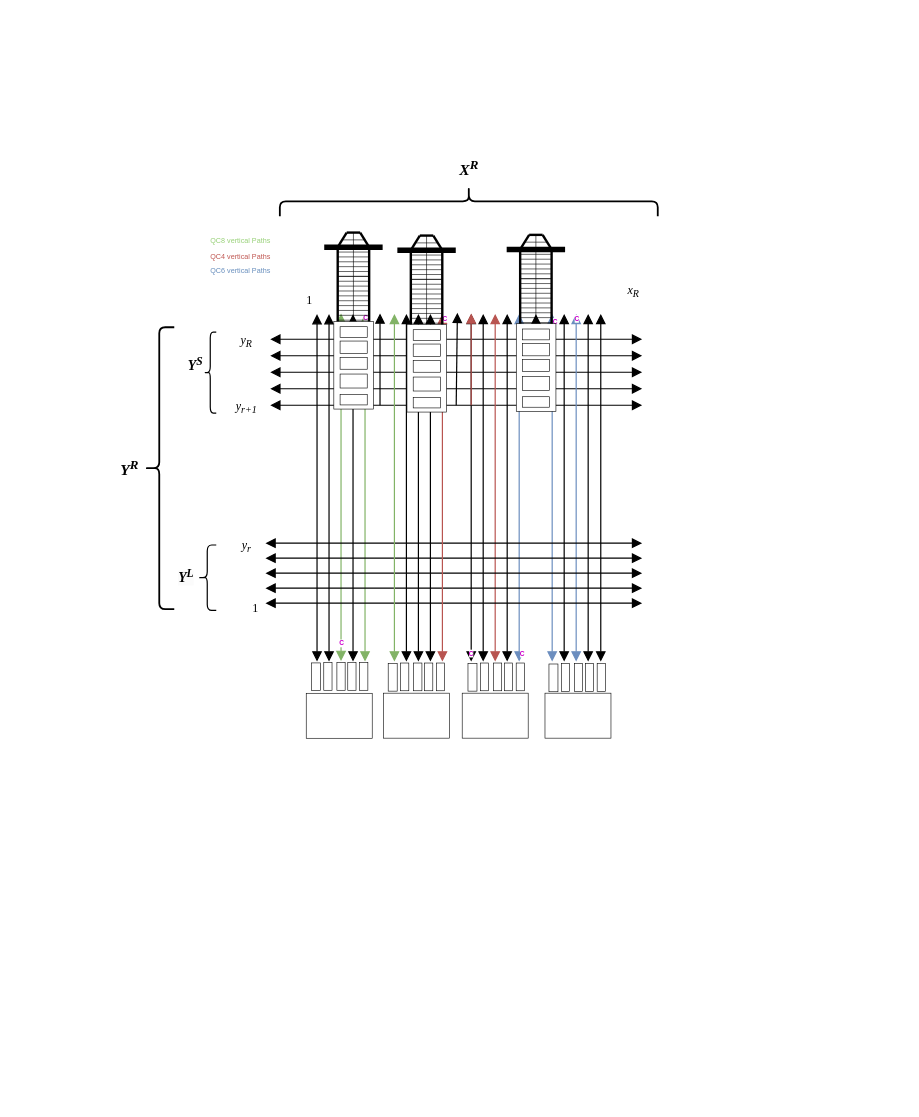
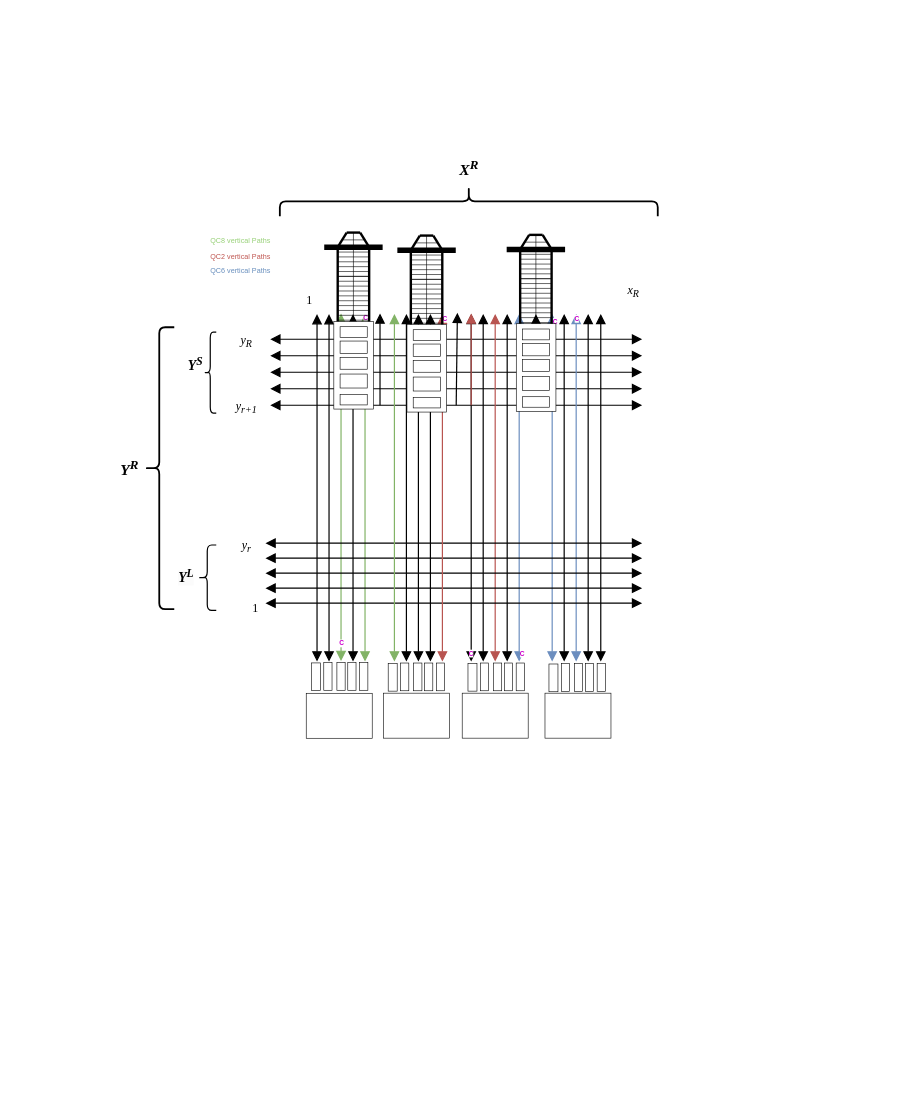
(241, 261) -> (241, 261)
